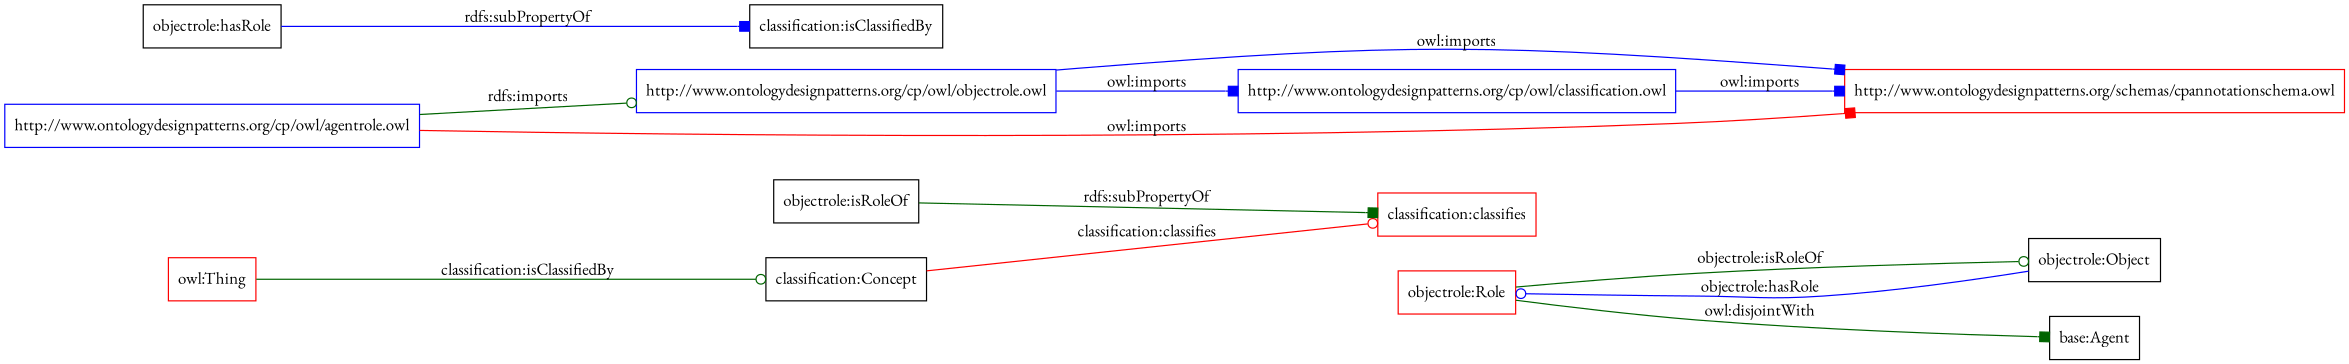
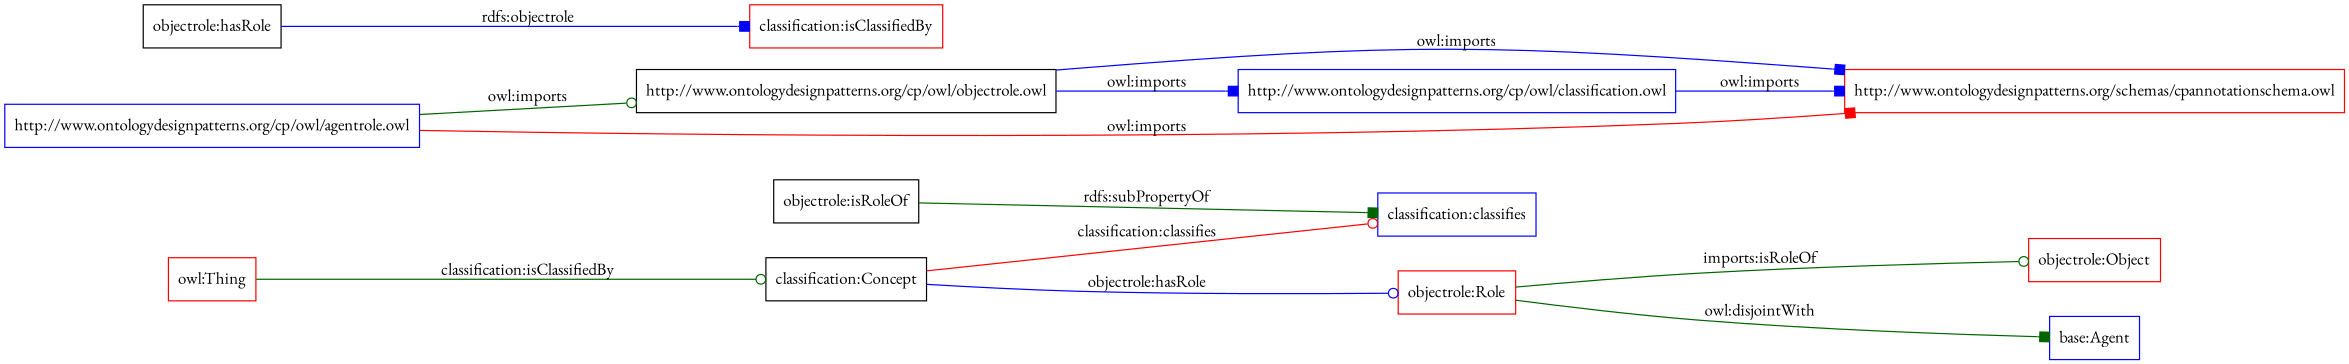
(528, 17) -> (528, 17)
(846, 26) -> (846, 26)
(846, 91) -> (846, 91)
(528, 96) -> (528, 96)
(1457, 215) -> (1457, 215)
(1760, 258) -> (1760, 258)
(2095, 260) -> (2095, 260)
(1778, 298) -> (1157, 293)
(2095, 338) -> (2095, 338)
